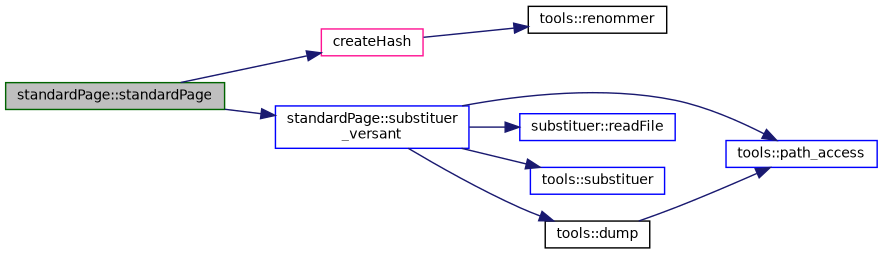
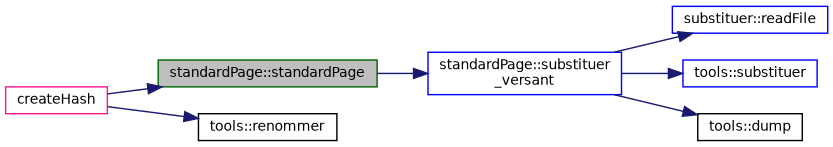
(244, 69) -> (128, 91)
(802, 154) -> none
